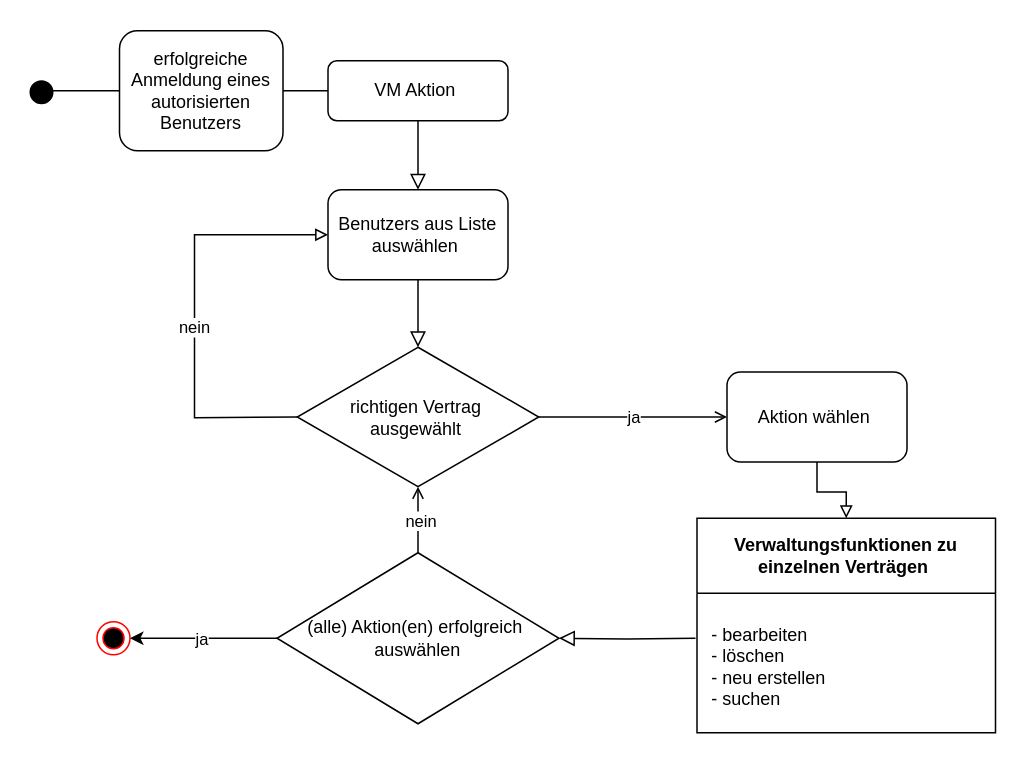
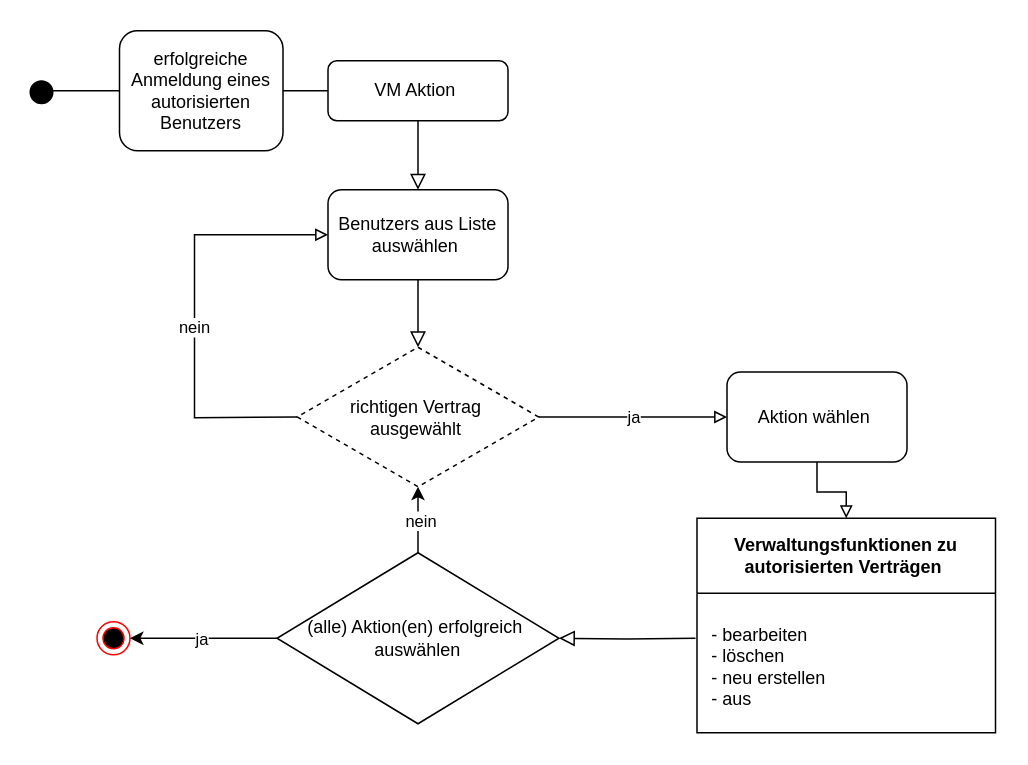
(418, 417) -> (418, 417)
(717, 417) -> (713, 417)
(418, 495) -> (418, 498)
(846, 556) -> (846, 556)
(778, 667) -> (778, 667)
